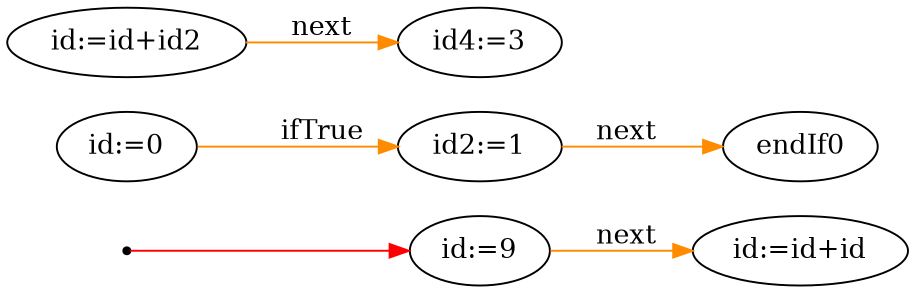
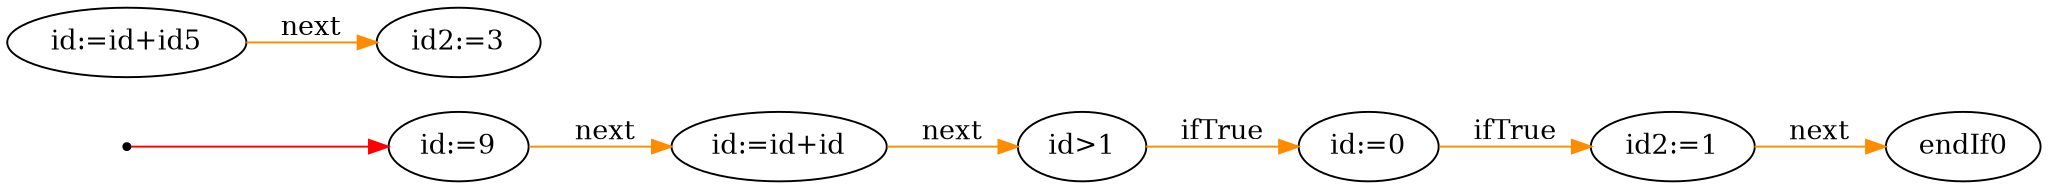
(127, 42) -> (127, 42)
(480, 42) -> (459, 42)
none -> (1082, 147)
